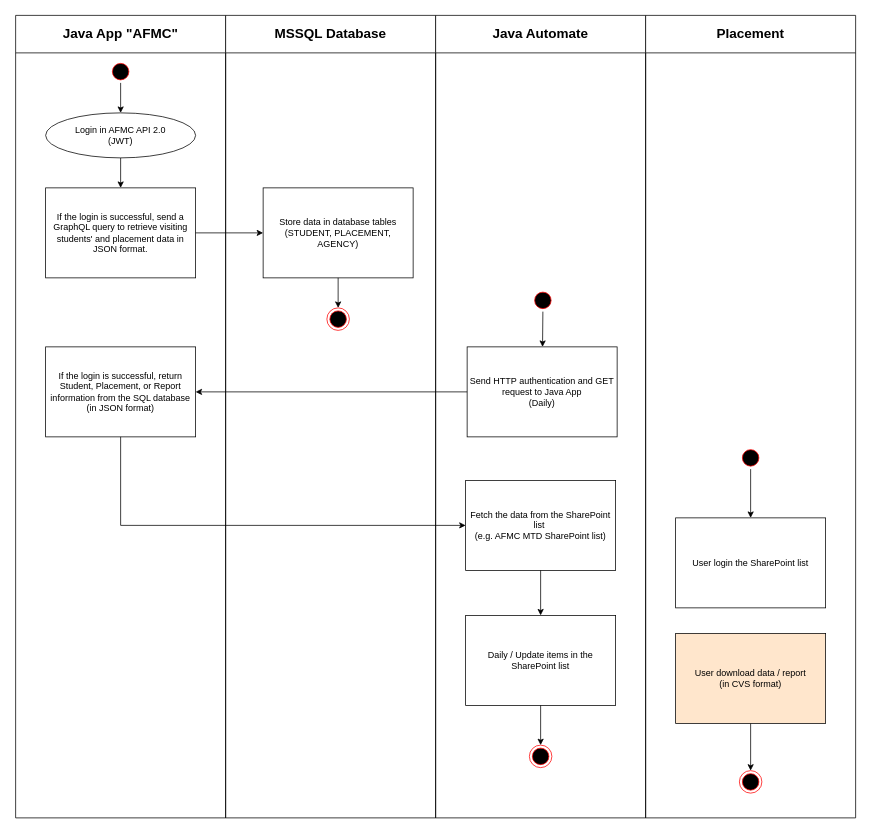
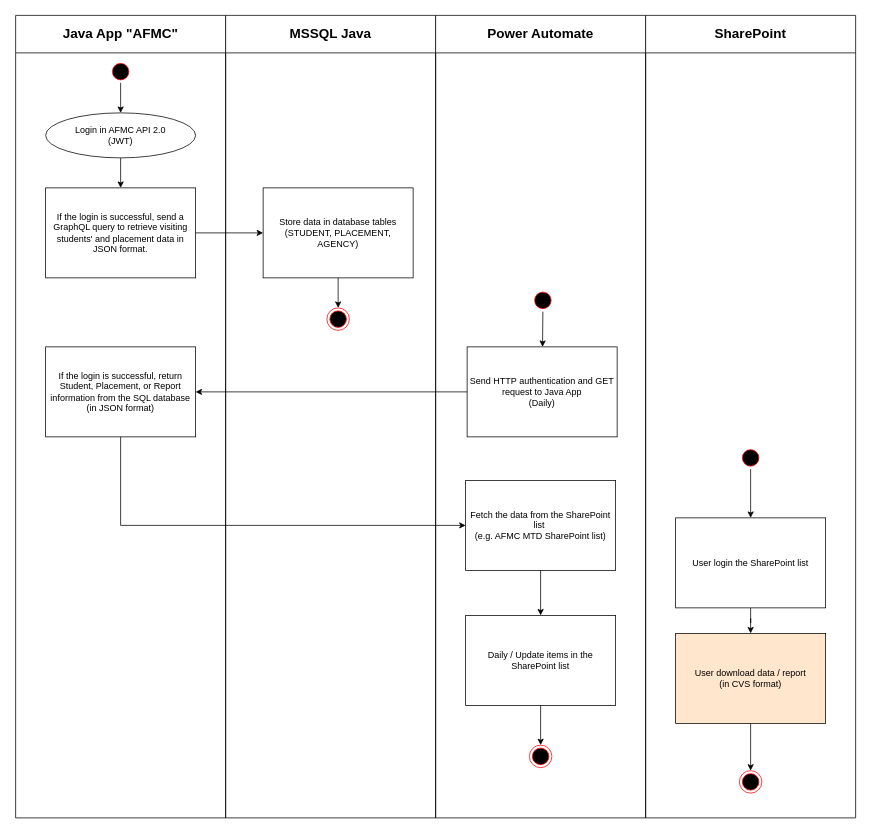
(330, 34) -> (330, 34)
(540, 34) -> (540, 34)
(750, 34) -> (750, 34)
none -> (750, 622)
